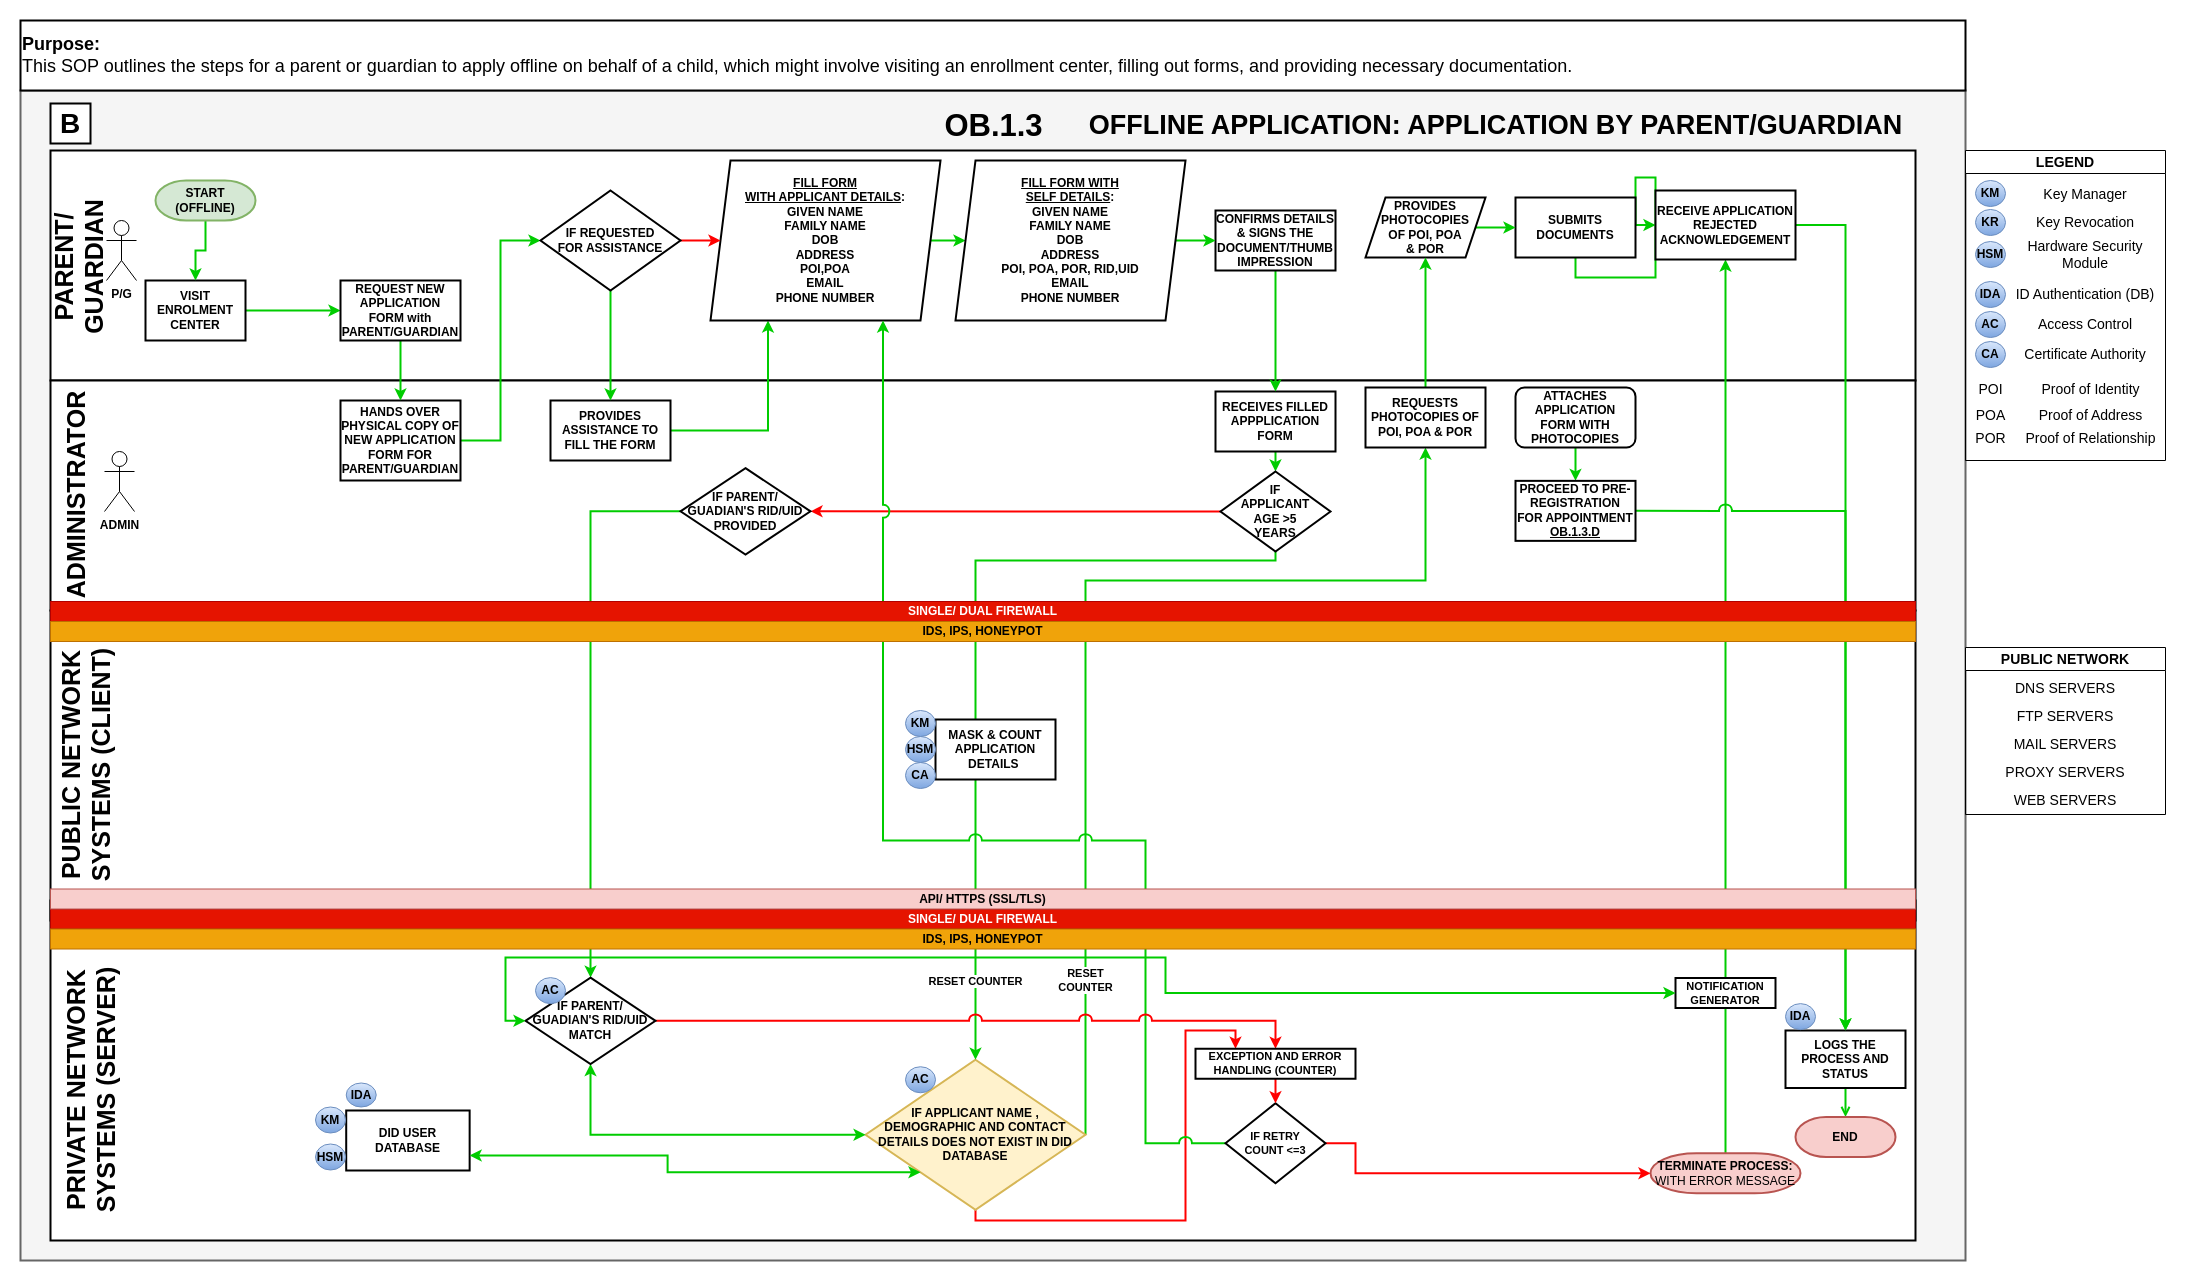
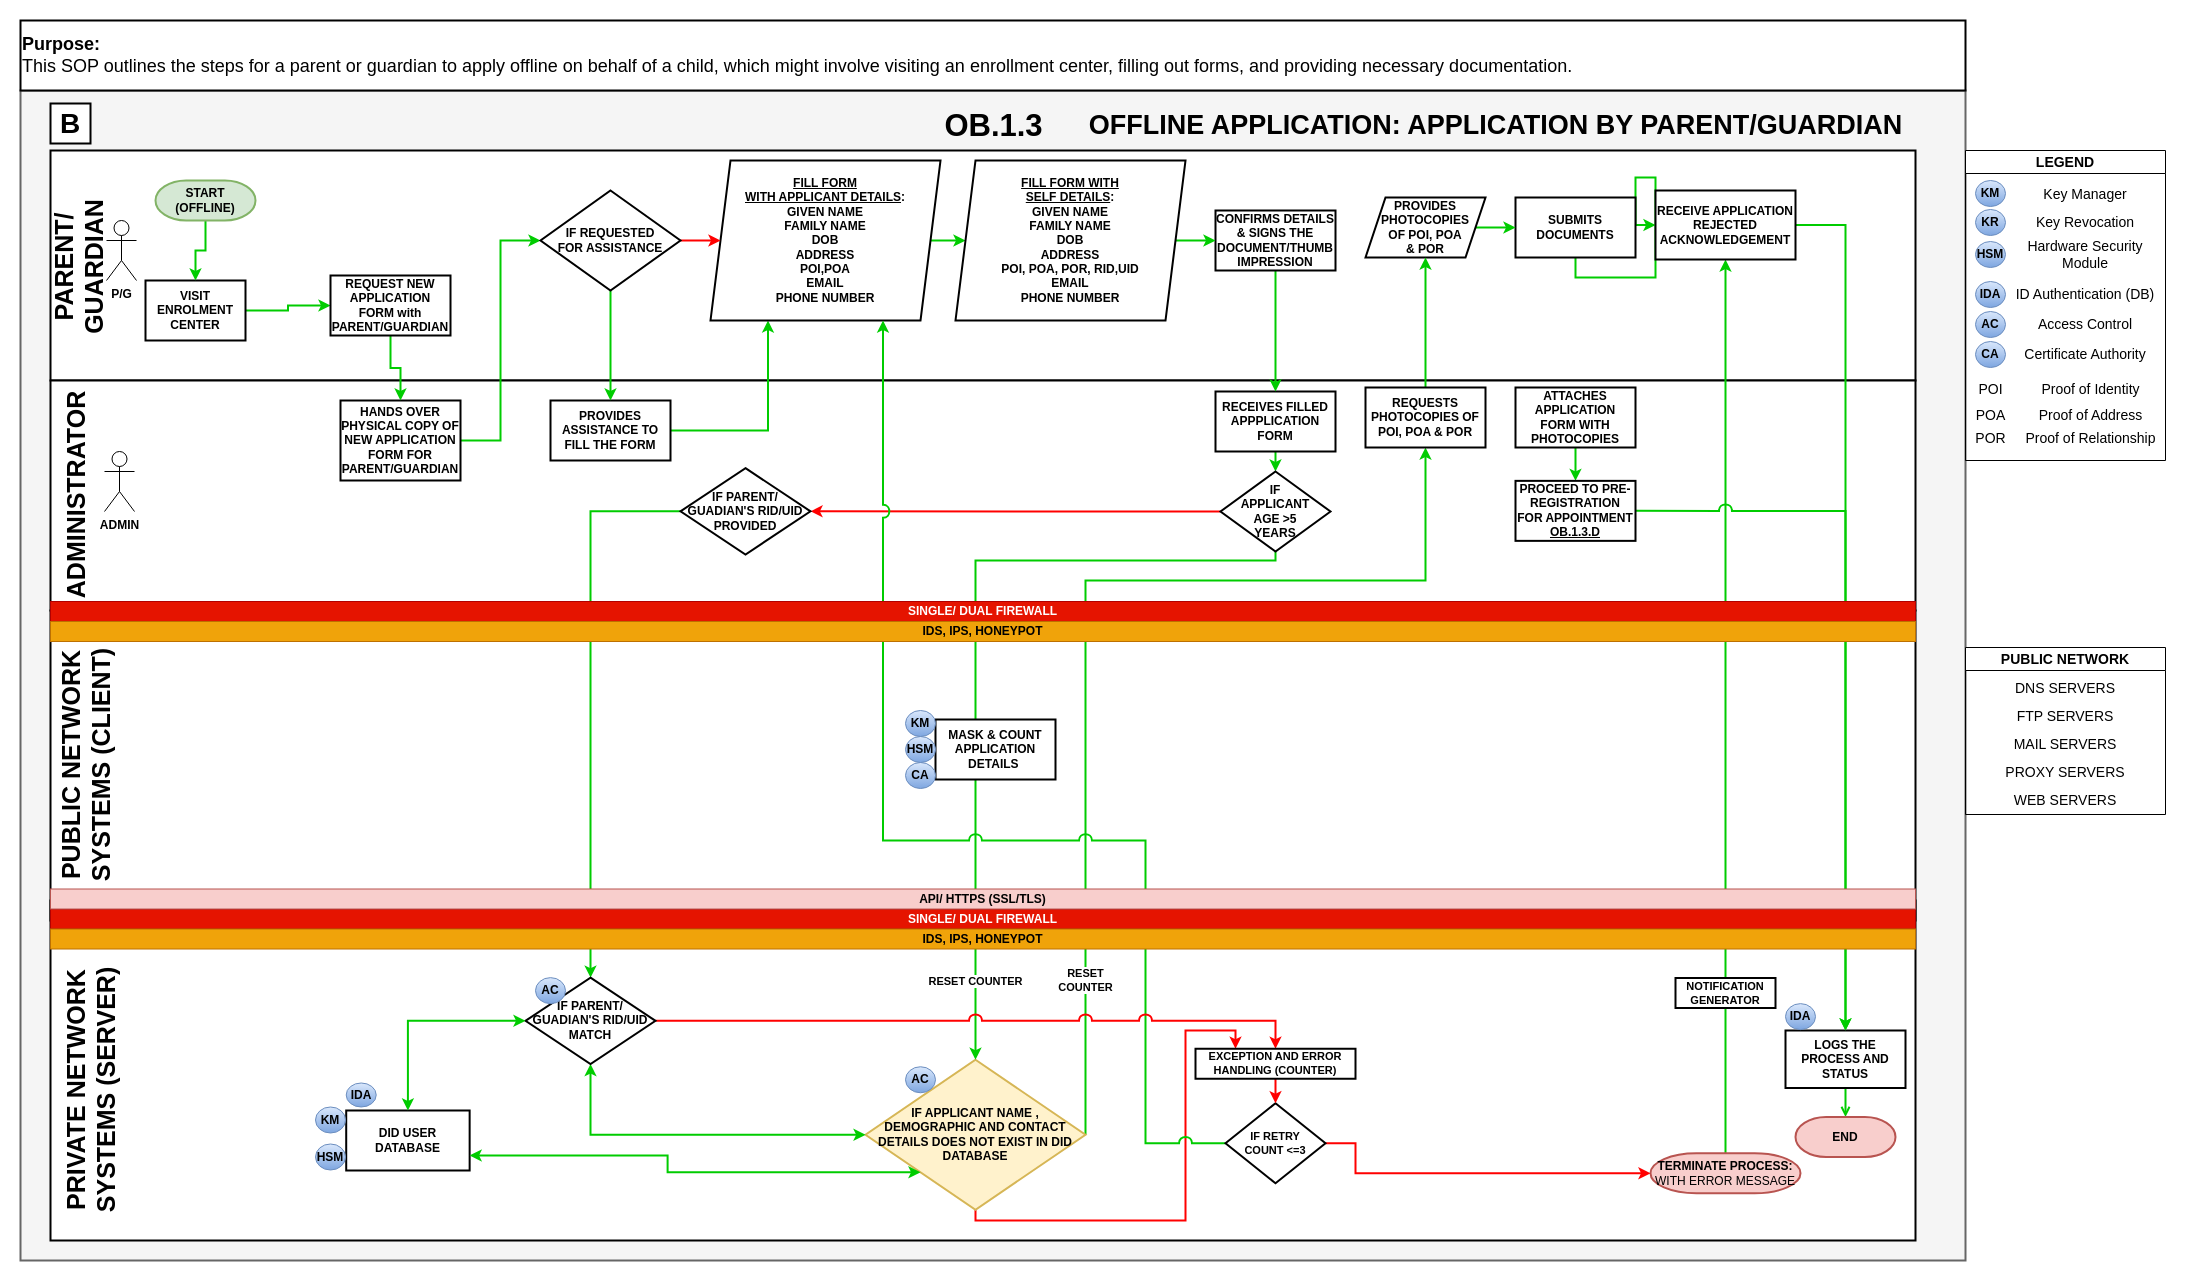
(401, 311) -> (391, 306)
(1576, 418) -> (1576, 418)
(1072, 958) -> (417, 1021)
